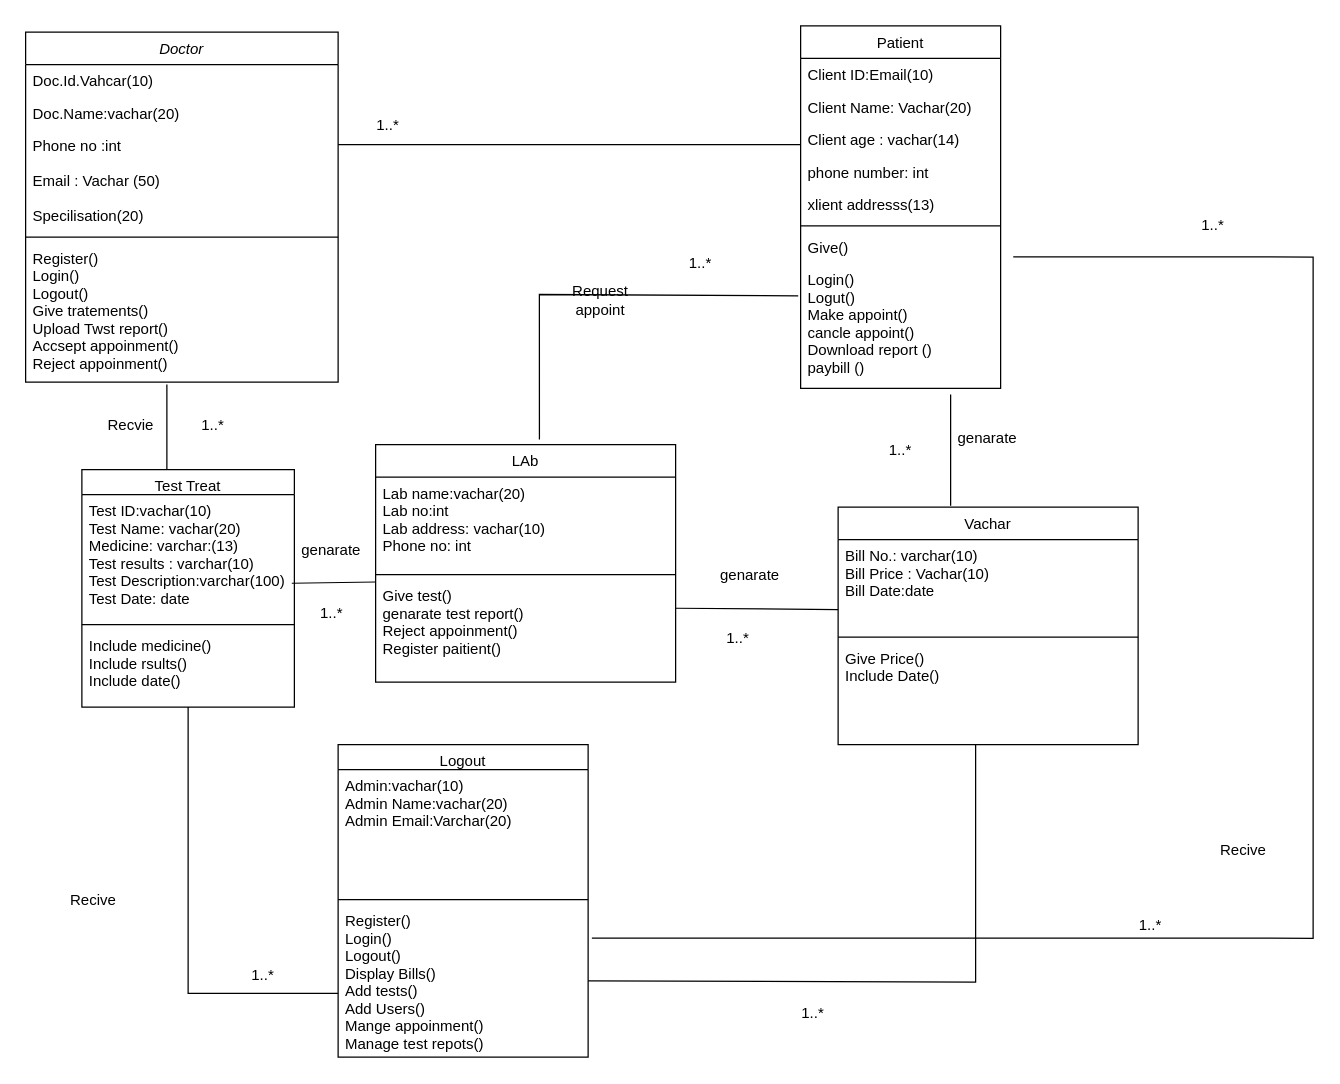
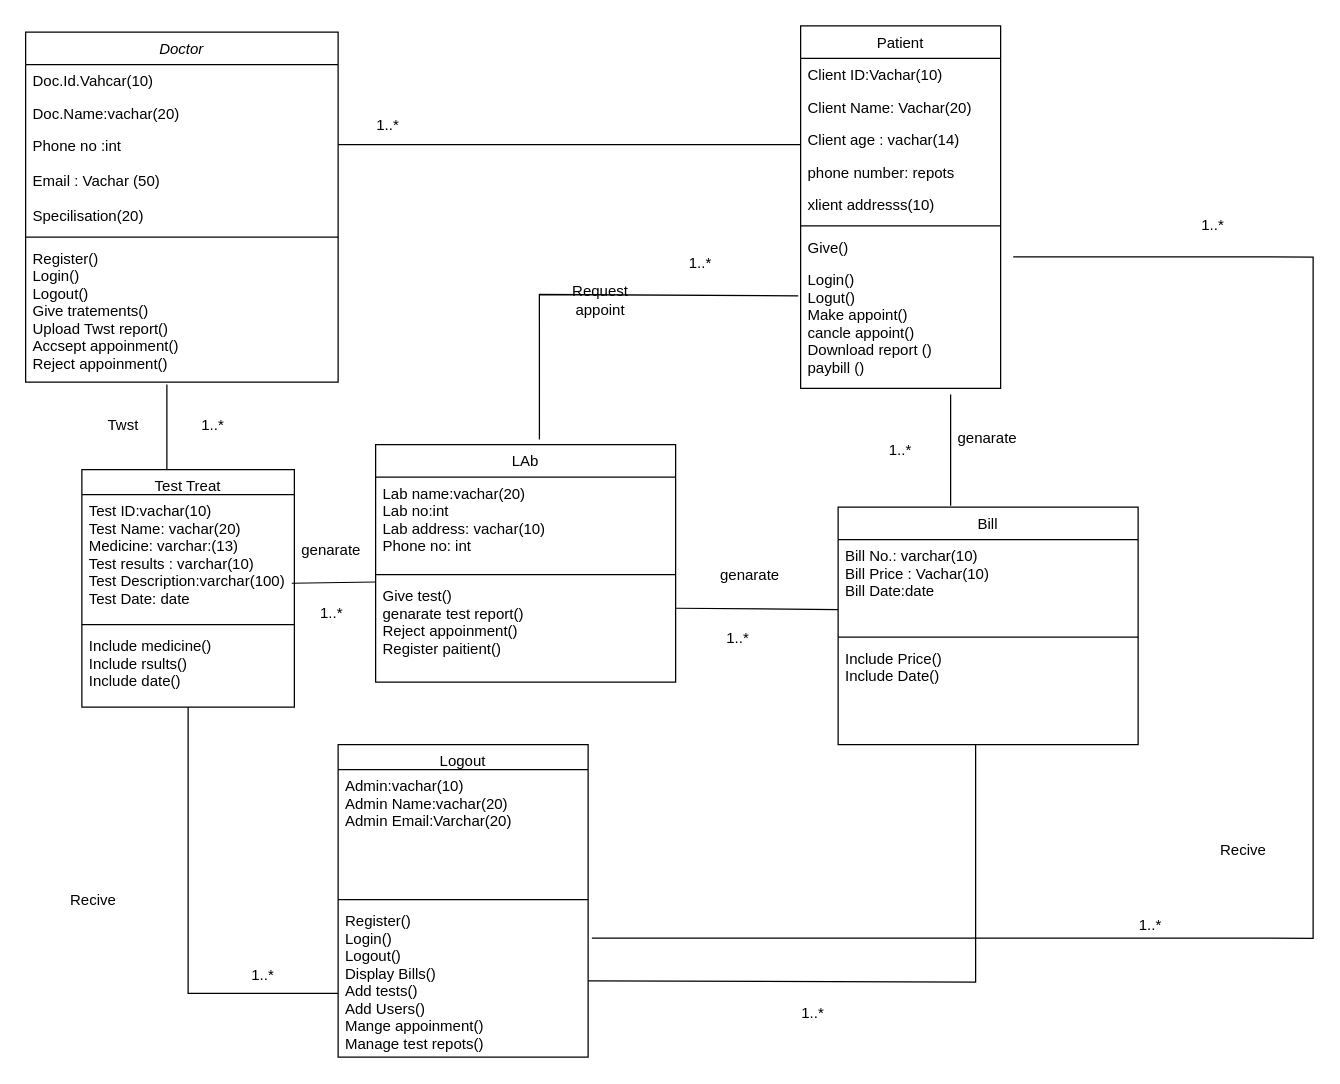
(876, 75) -> (884, 75)
(871, 173) -> (886, 173)
(881, 205) -> (881, 205)
(131, 426) -> (125, 426)
(988, 524) -> (988, 524)
(890, 659) -> (902, 659)
